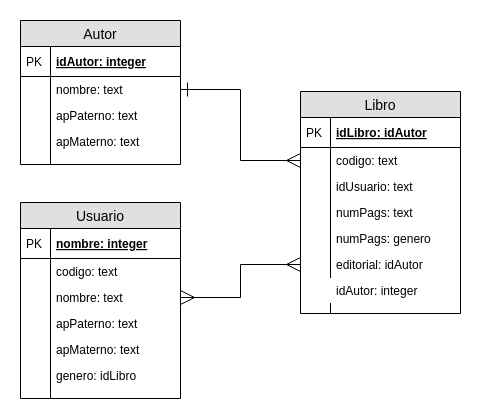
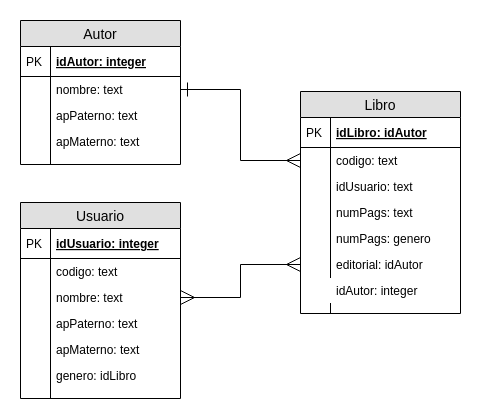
(102, 244) -> (109, 244)
